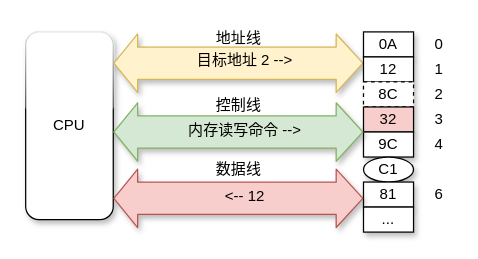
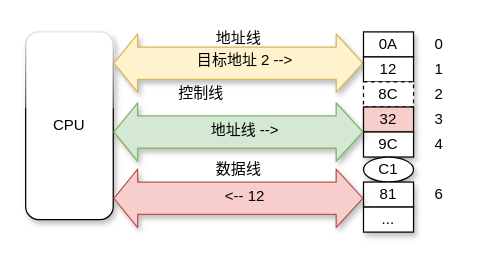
(238, 106) -> (201, 93)
(245, 131) -> (245, 131)
